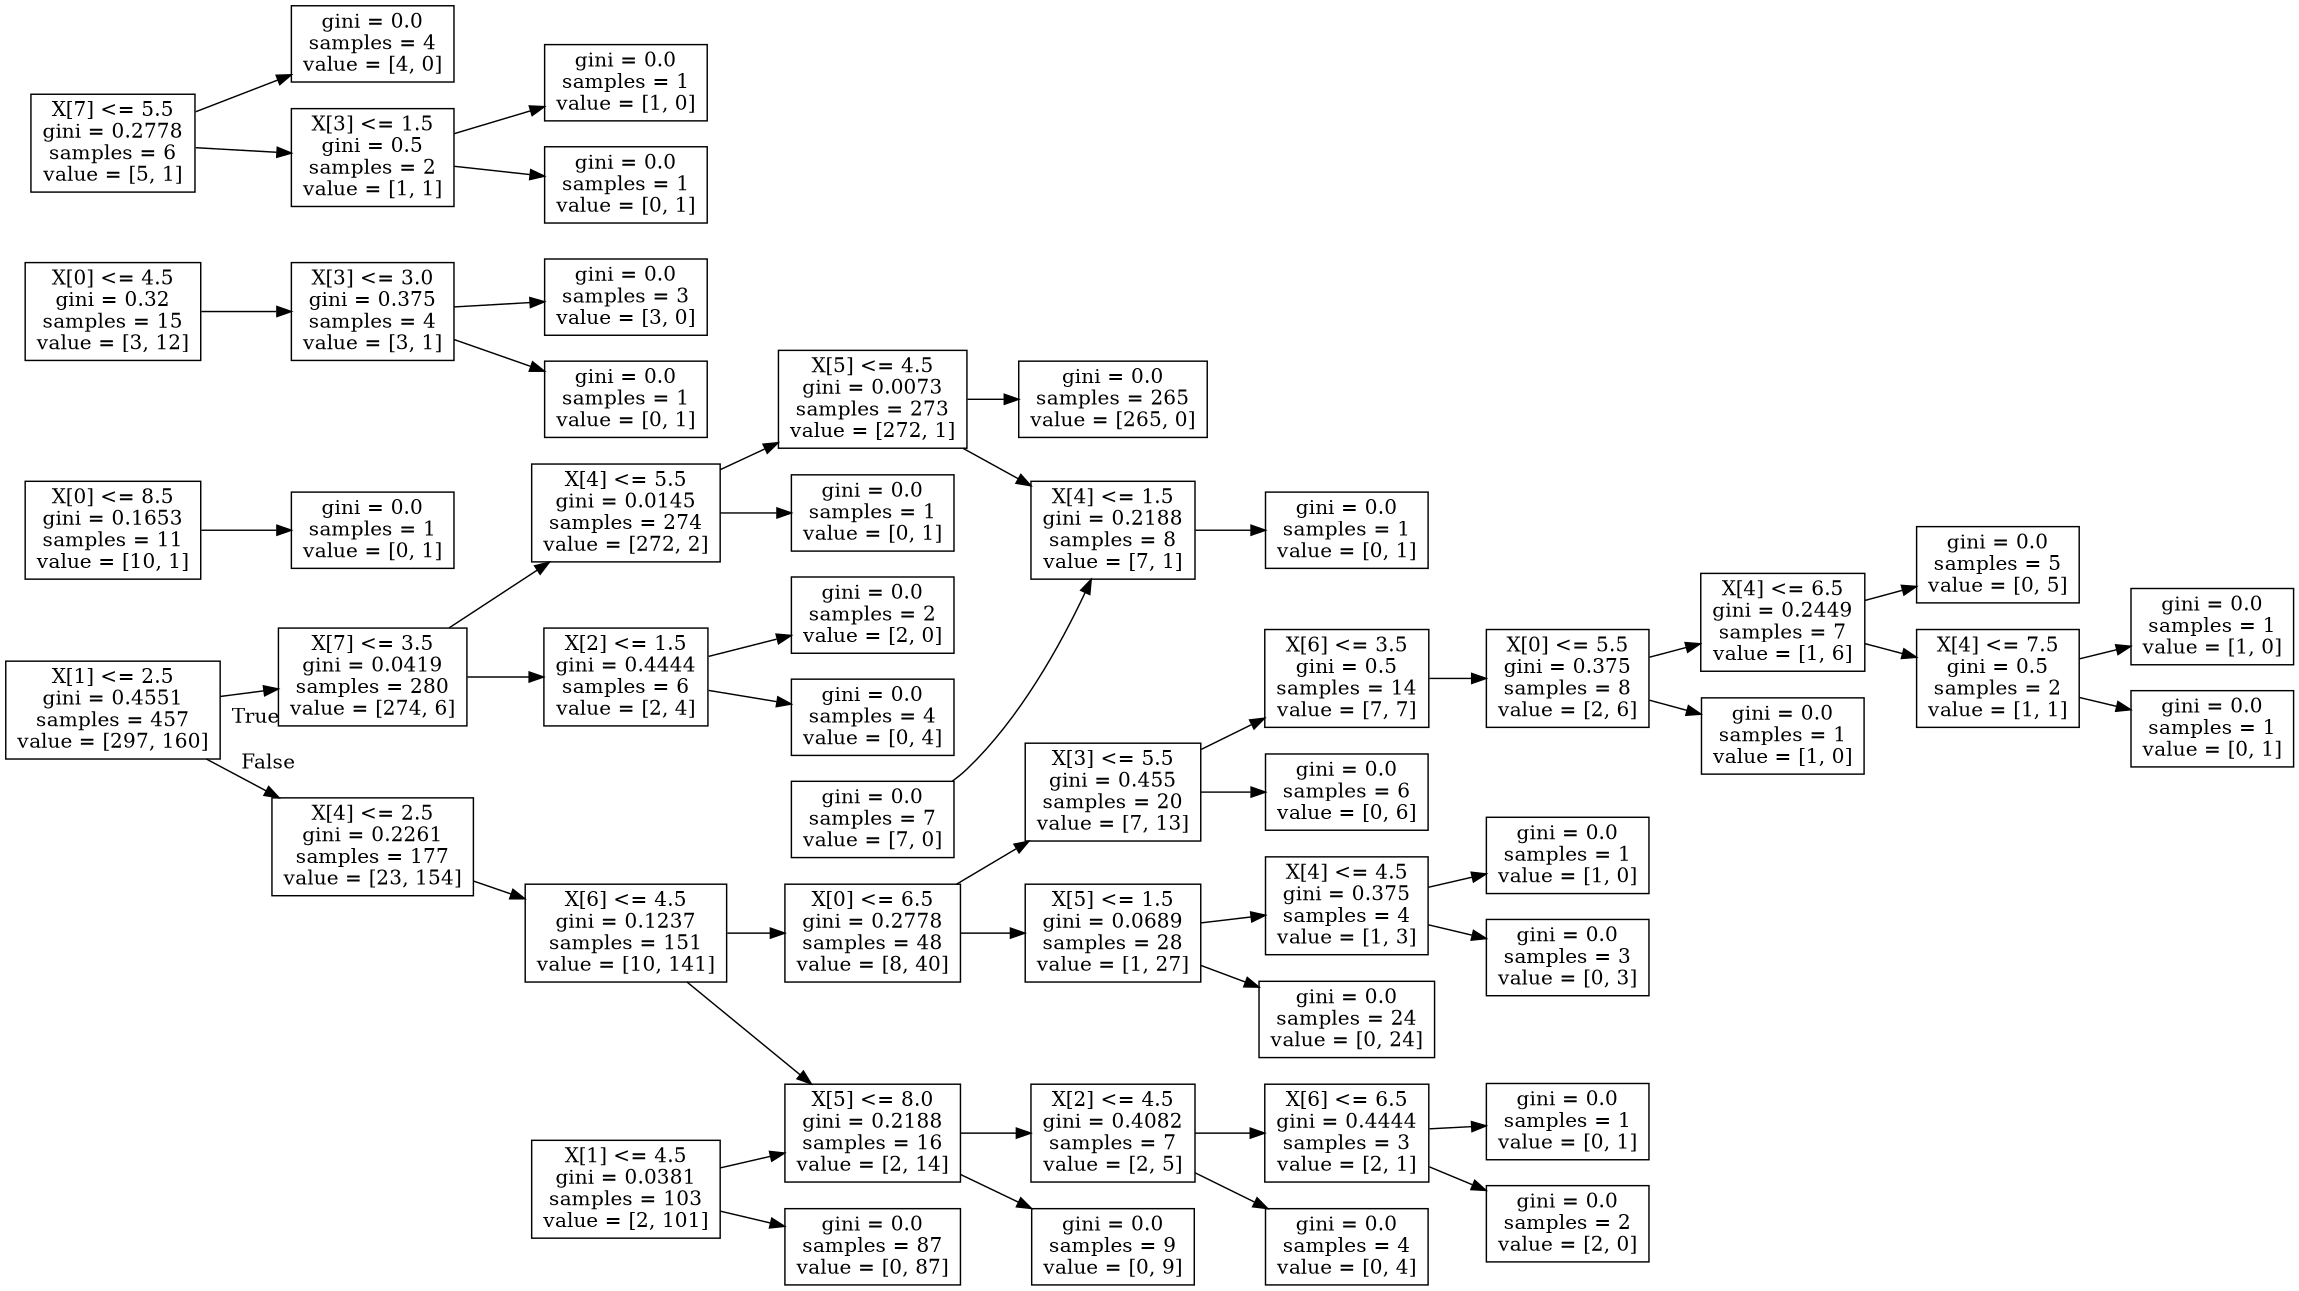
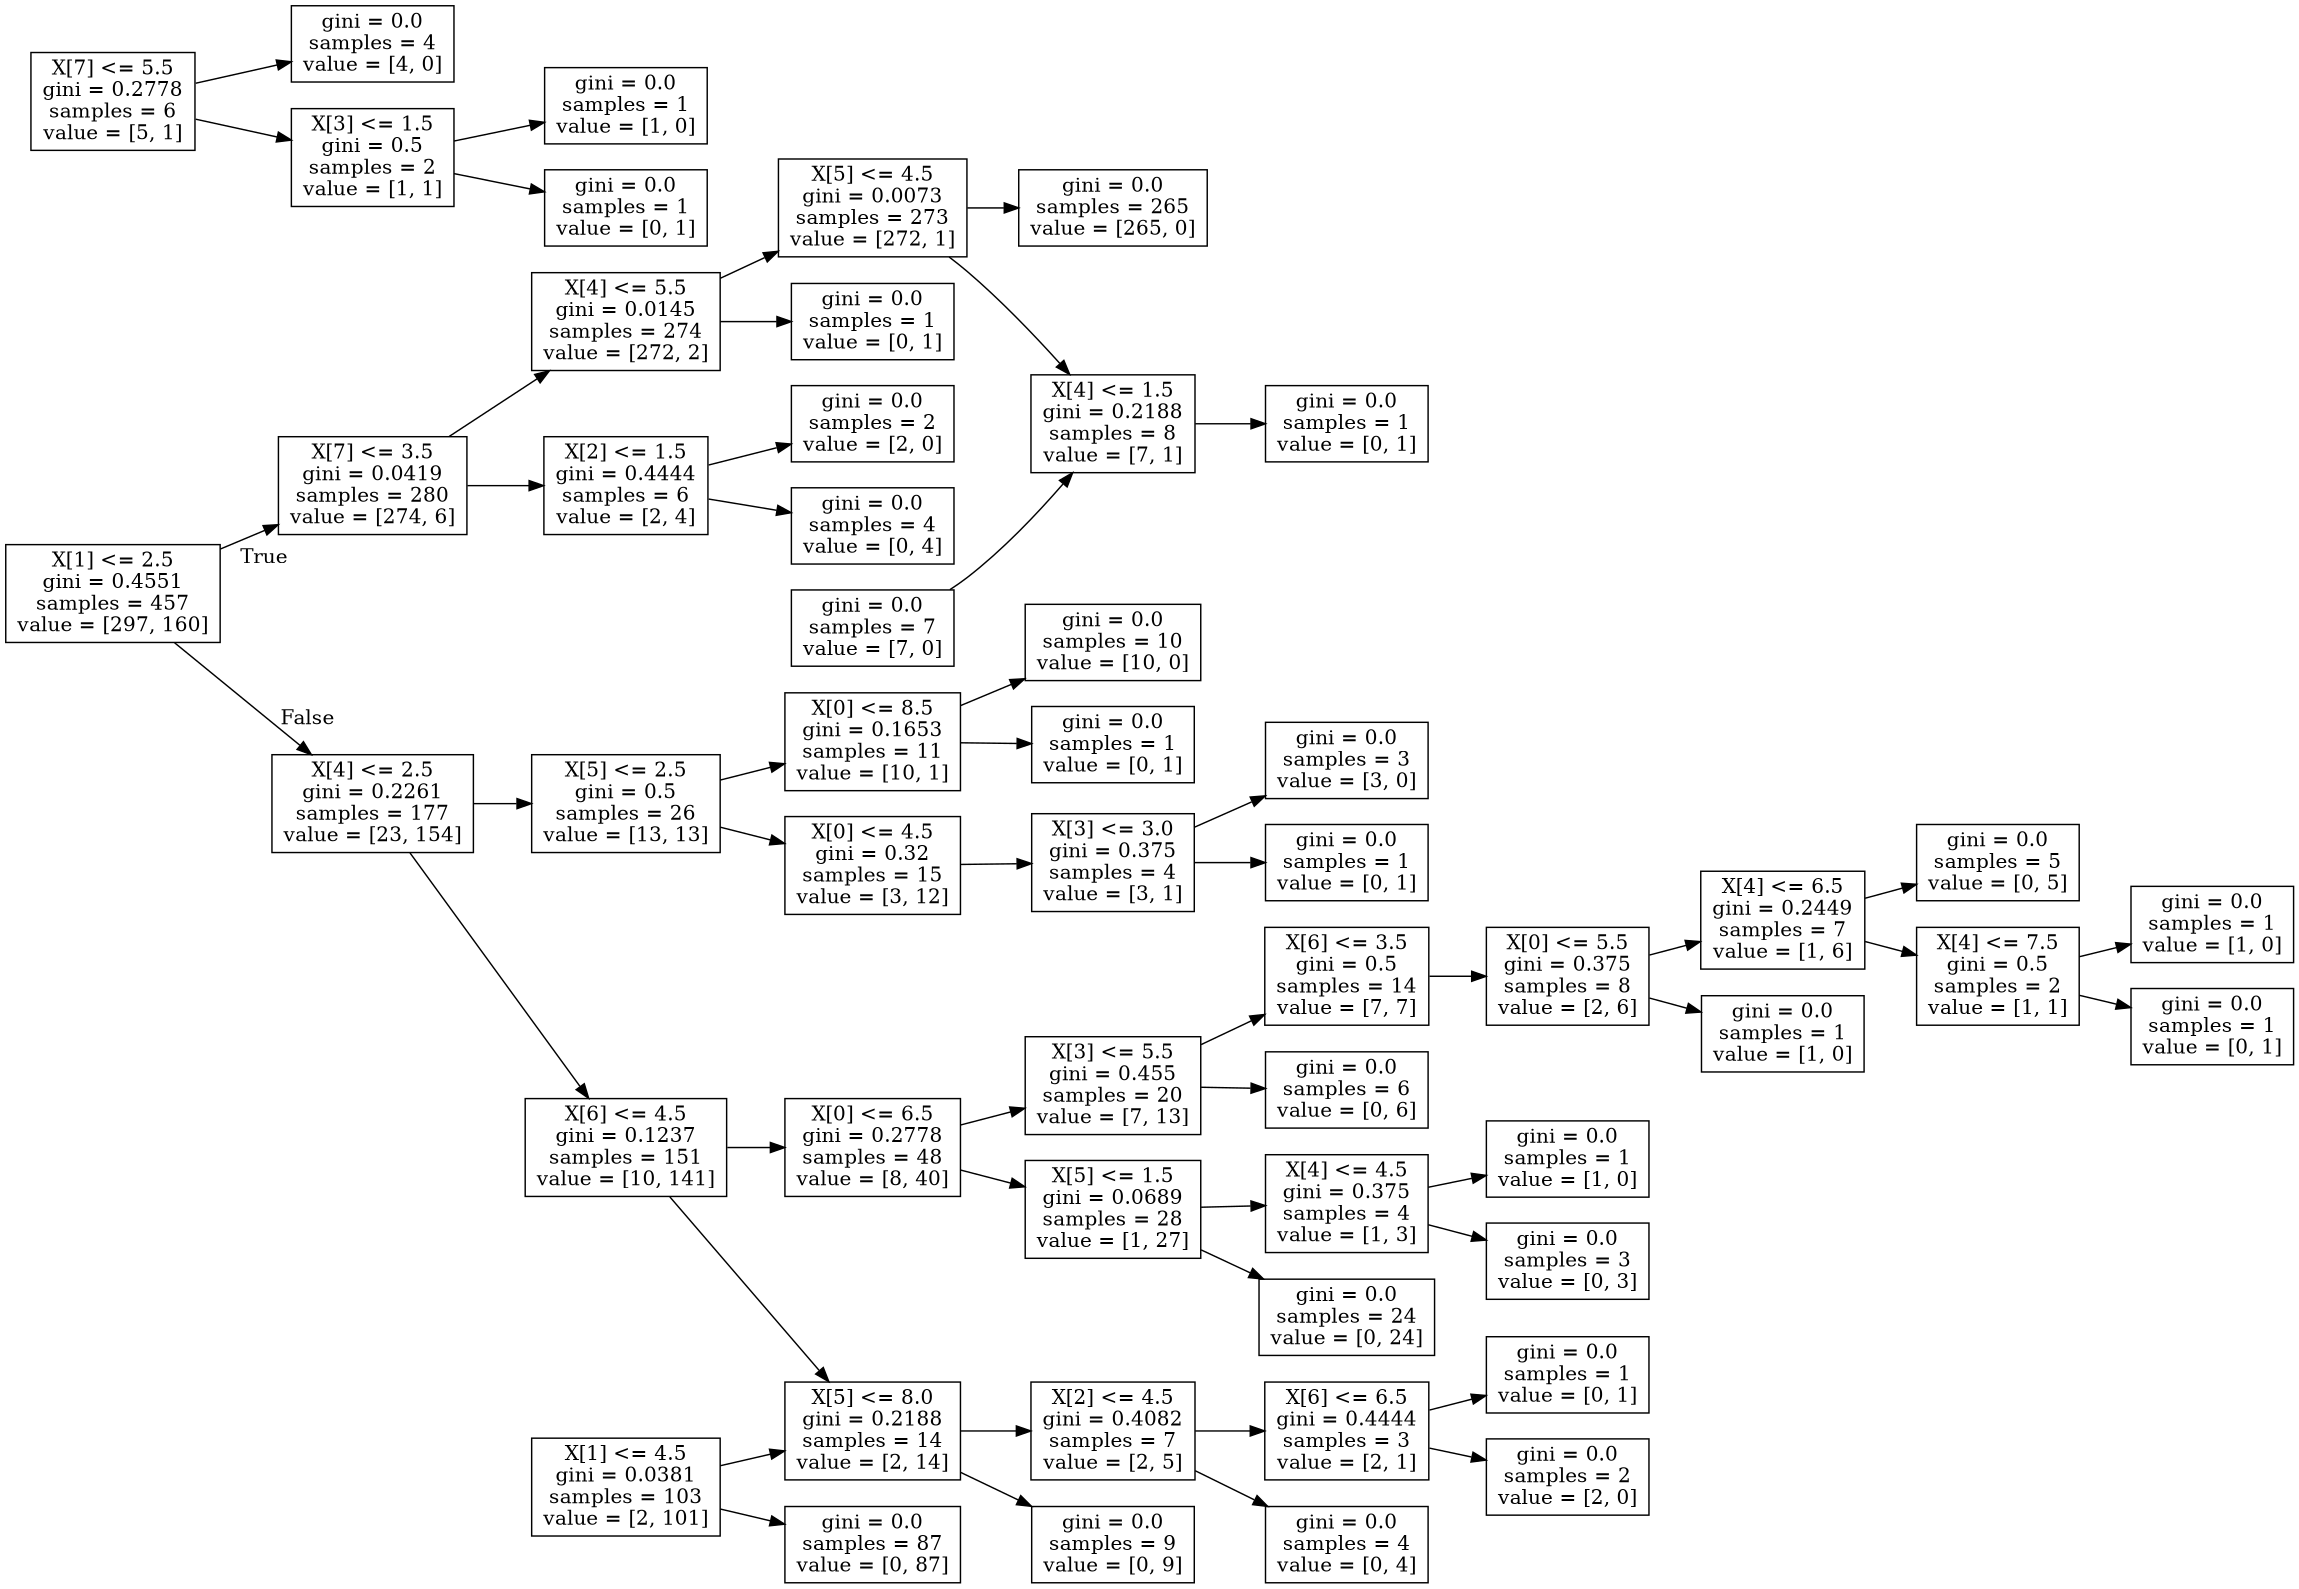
none -> (1113, 642)
none -> (626, 804)
(873, 1133) -> (873, 1431)
